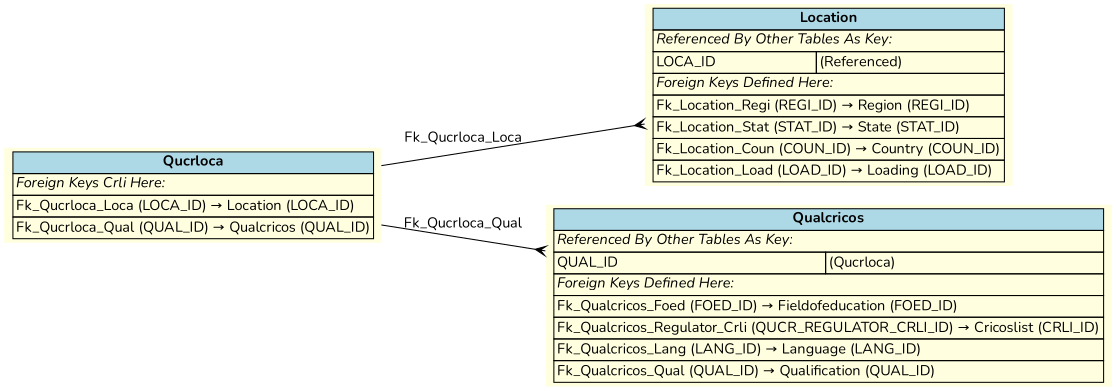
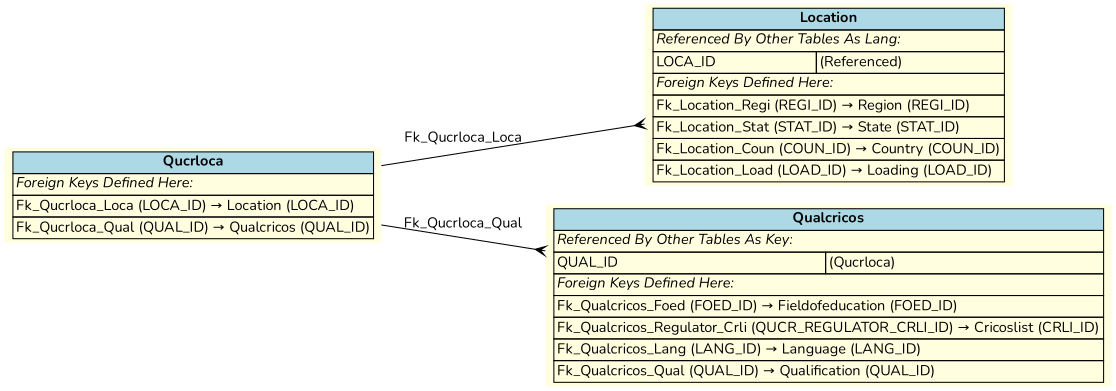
(774, 39) -> (779, 39)
(91, 183) -> (105, 183)
